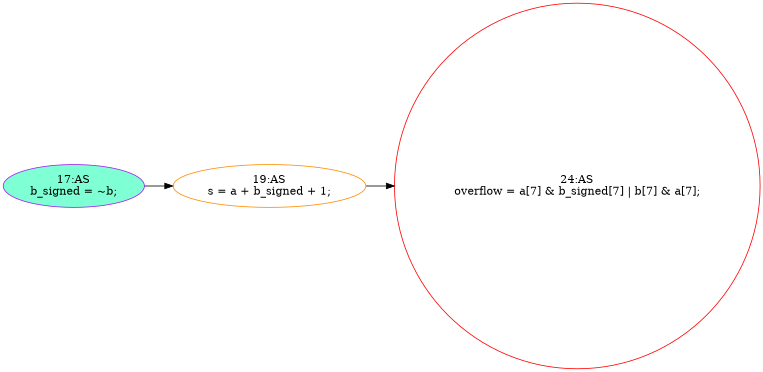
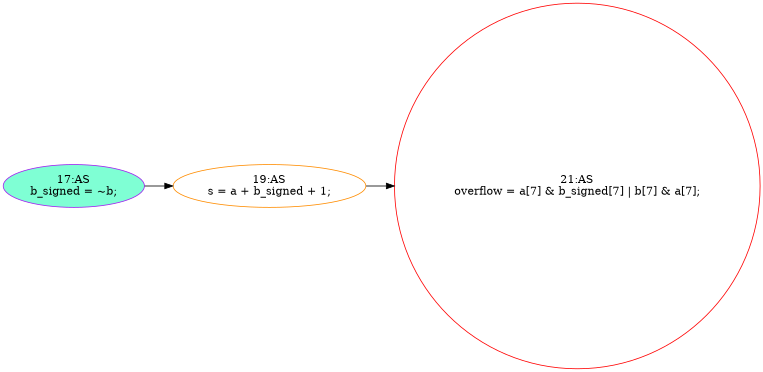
(577, 186) -> (577, 186)
